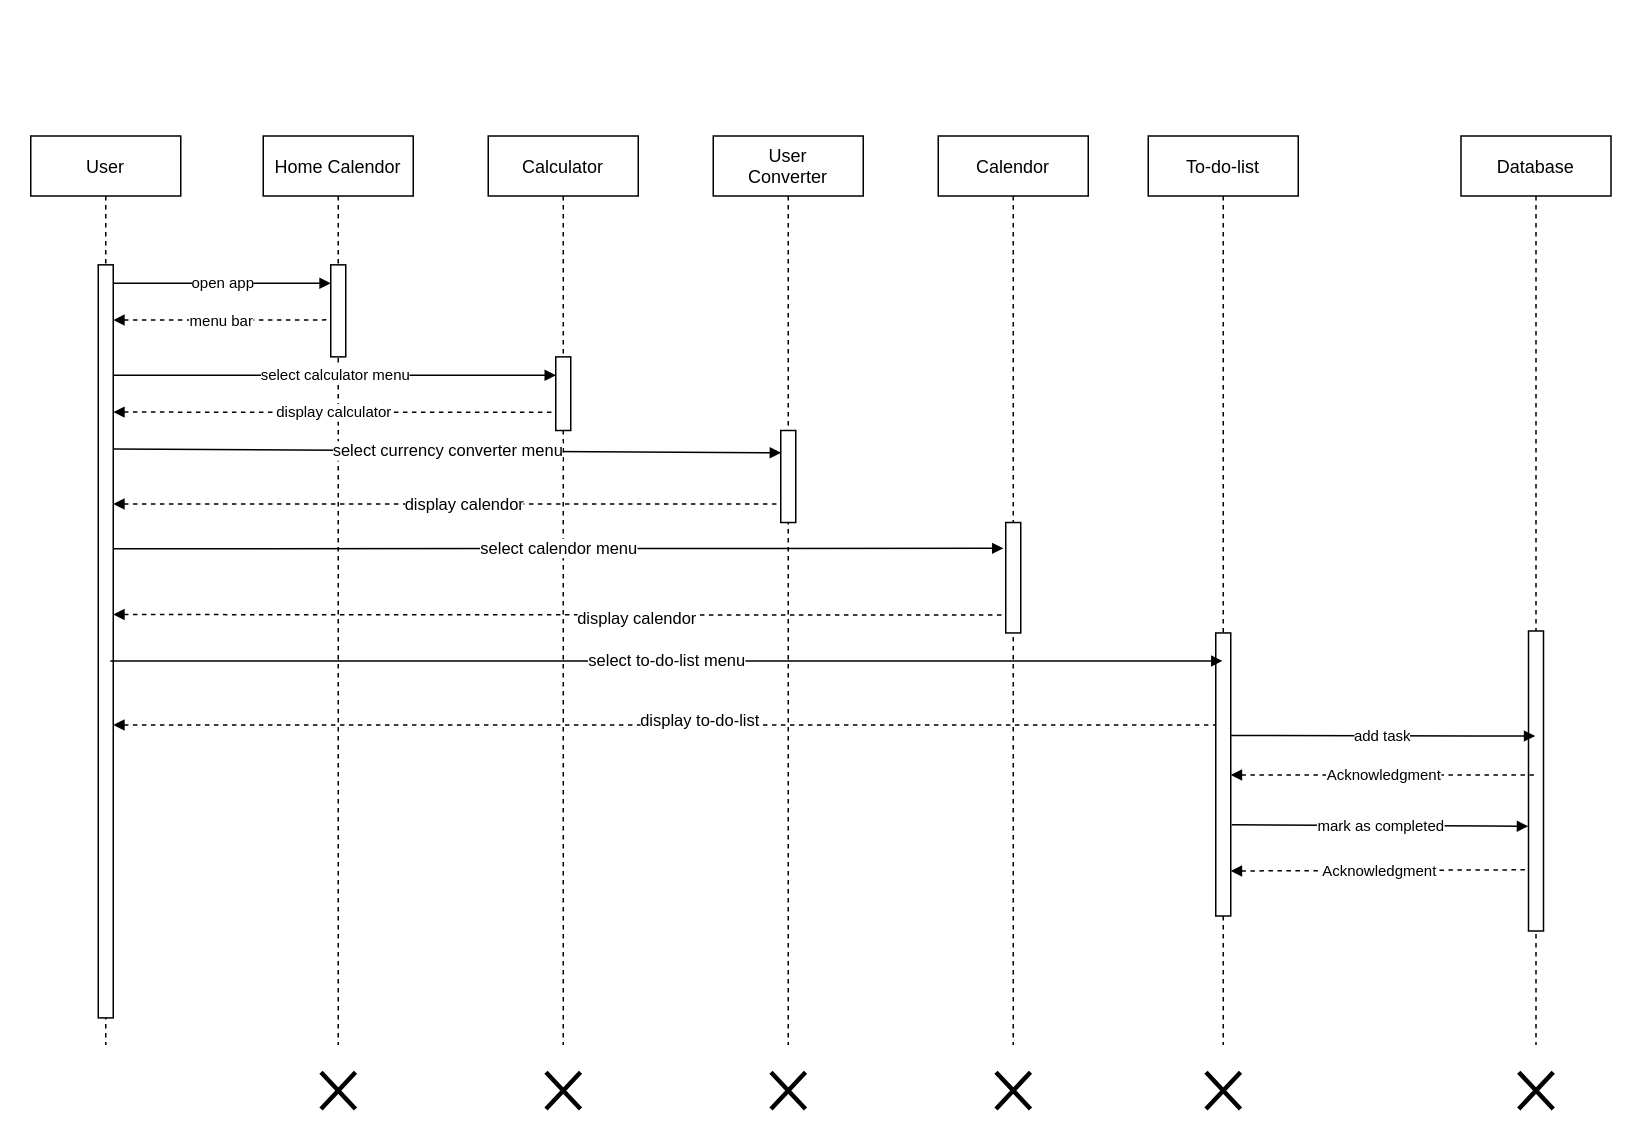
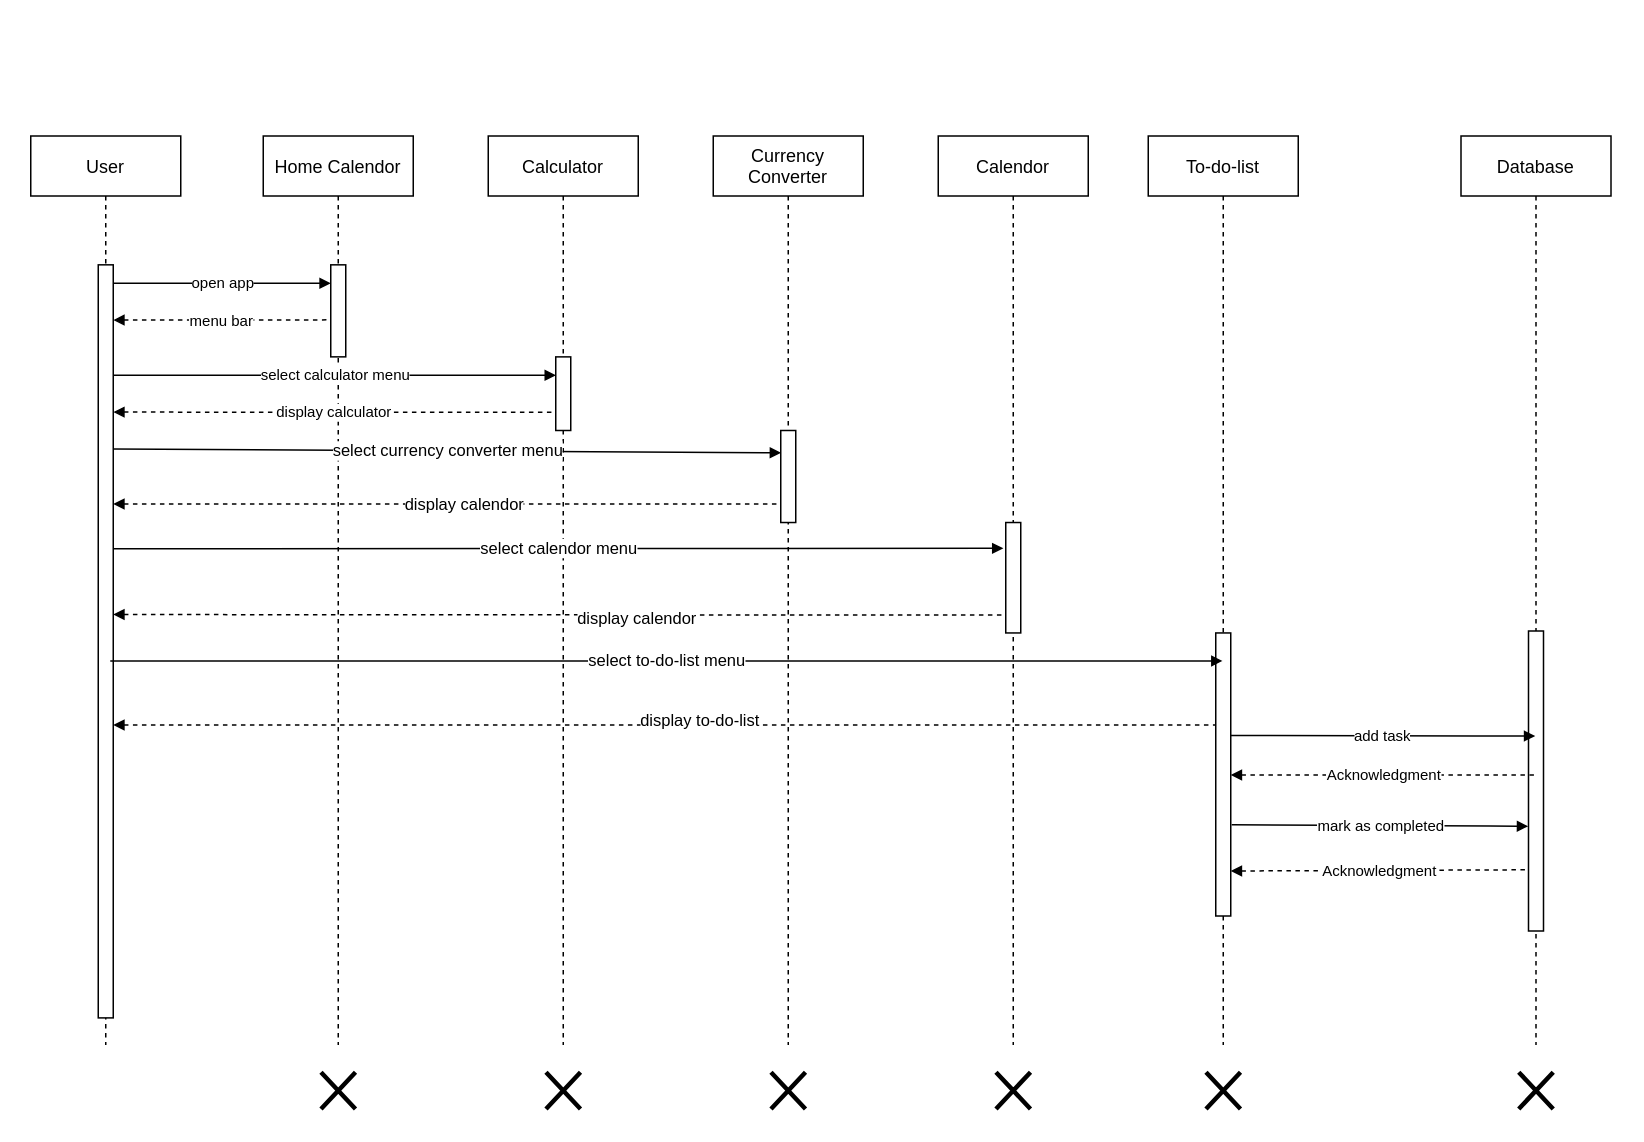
(788, 156) -> (788, 156)
